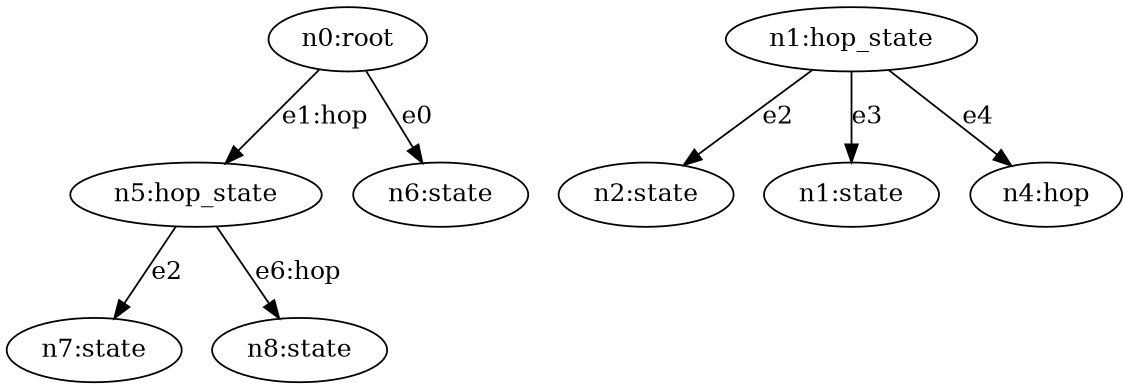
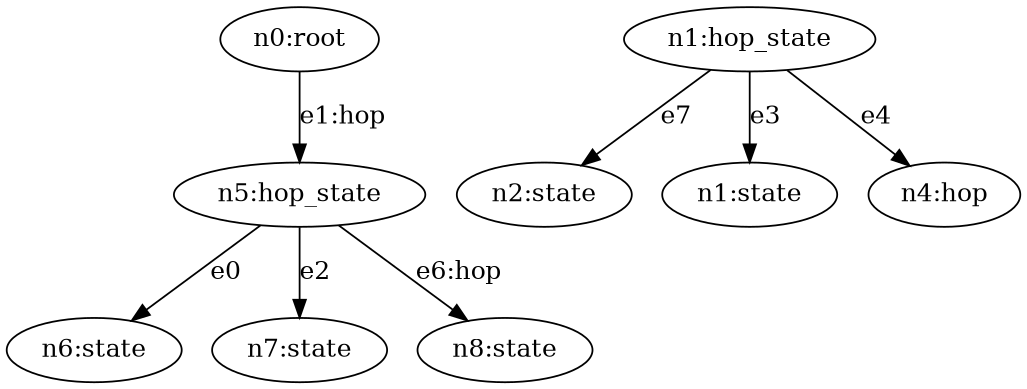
(390, 109) -> (203, 268)
(778, 117) -> (676, 117)
